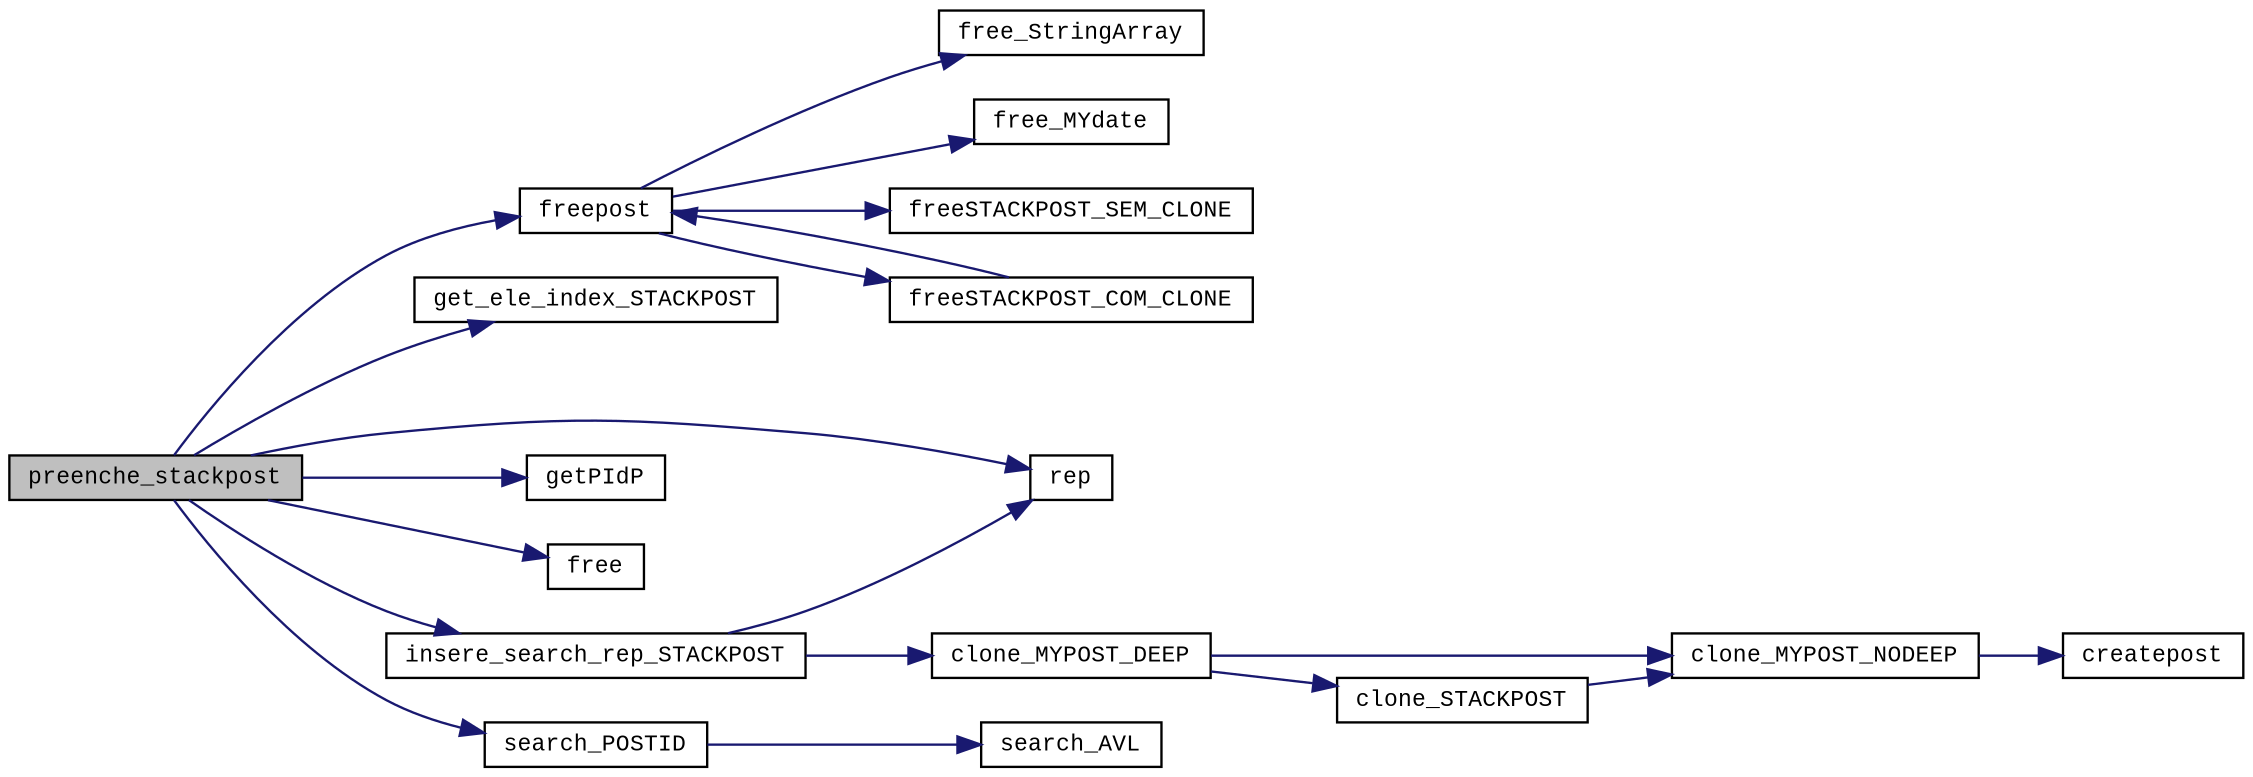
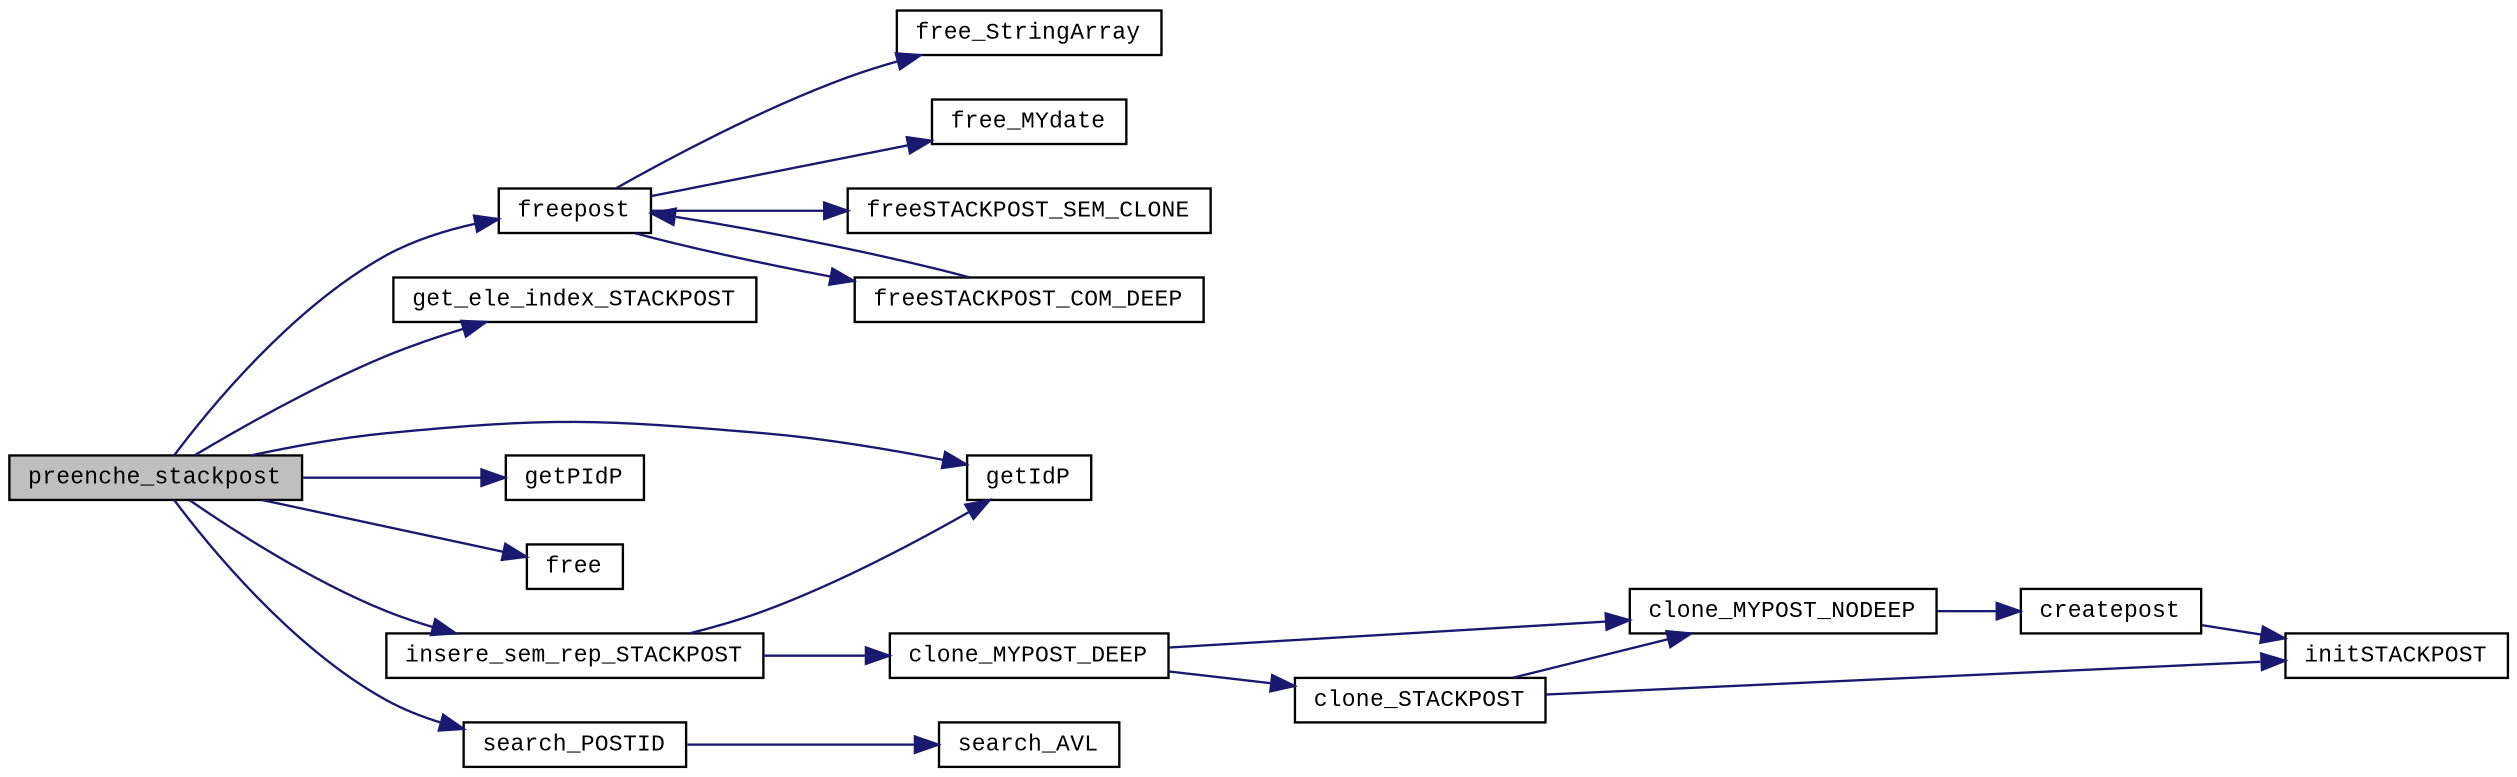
(1071, 300) -> (1029, 300)
(1071, 478) -> (1029, 478)
(596, 656) -> (575, 656)
none -> (2397, 656)
